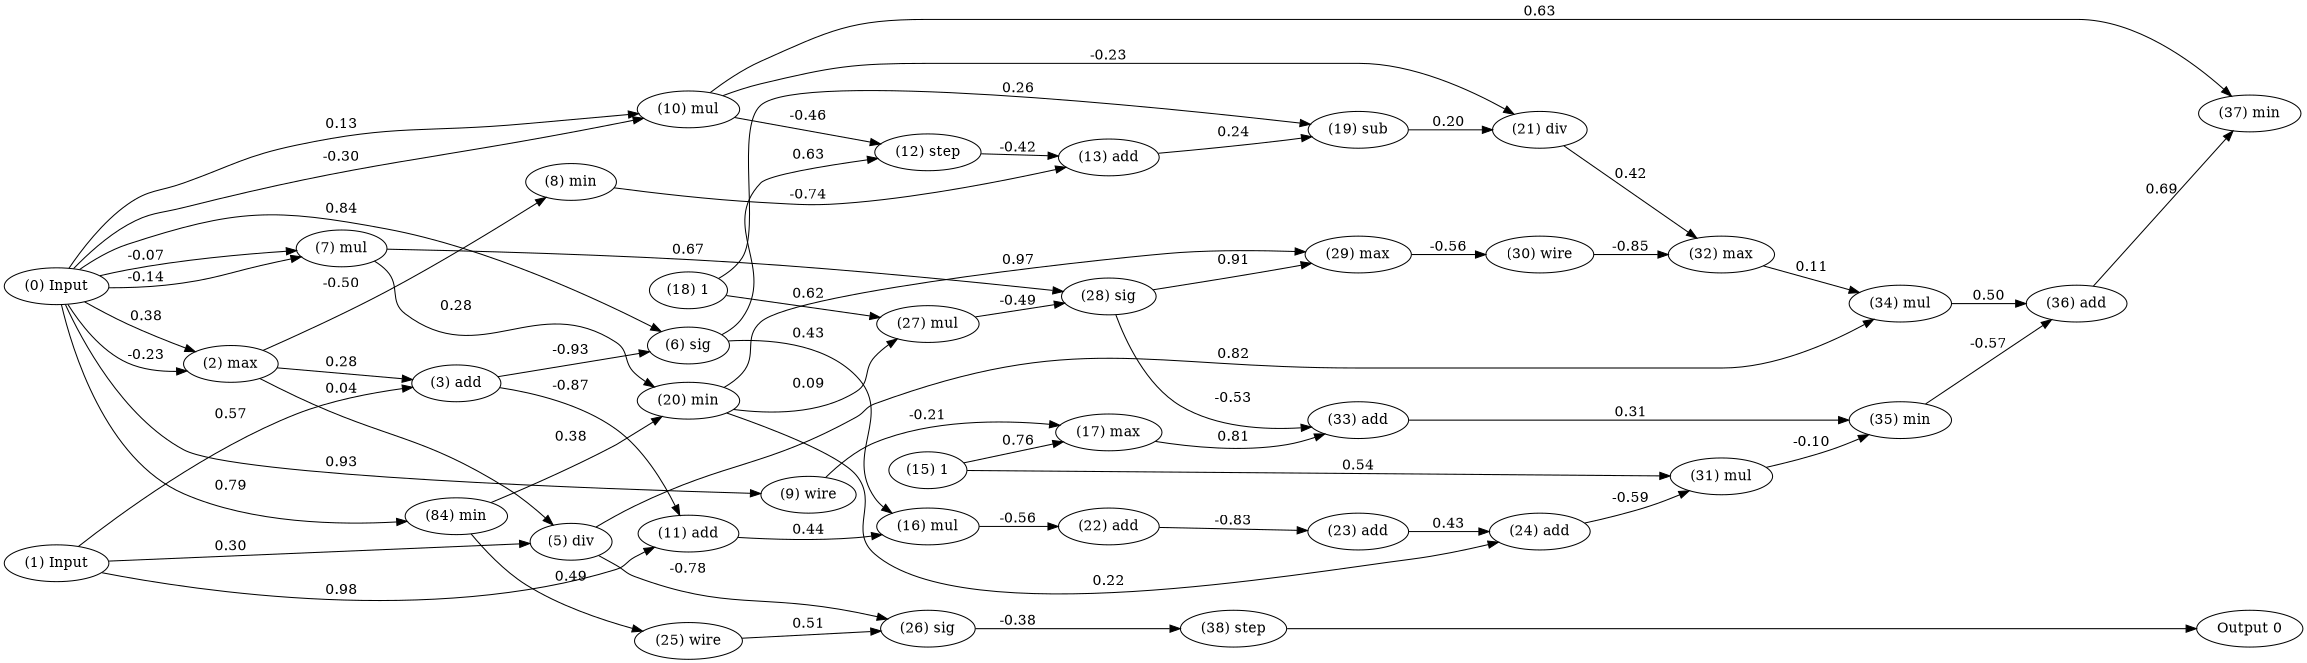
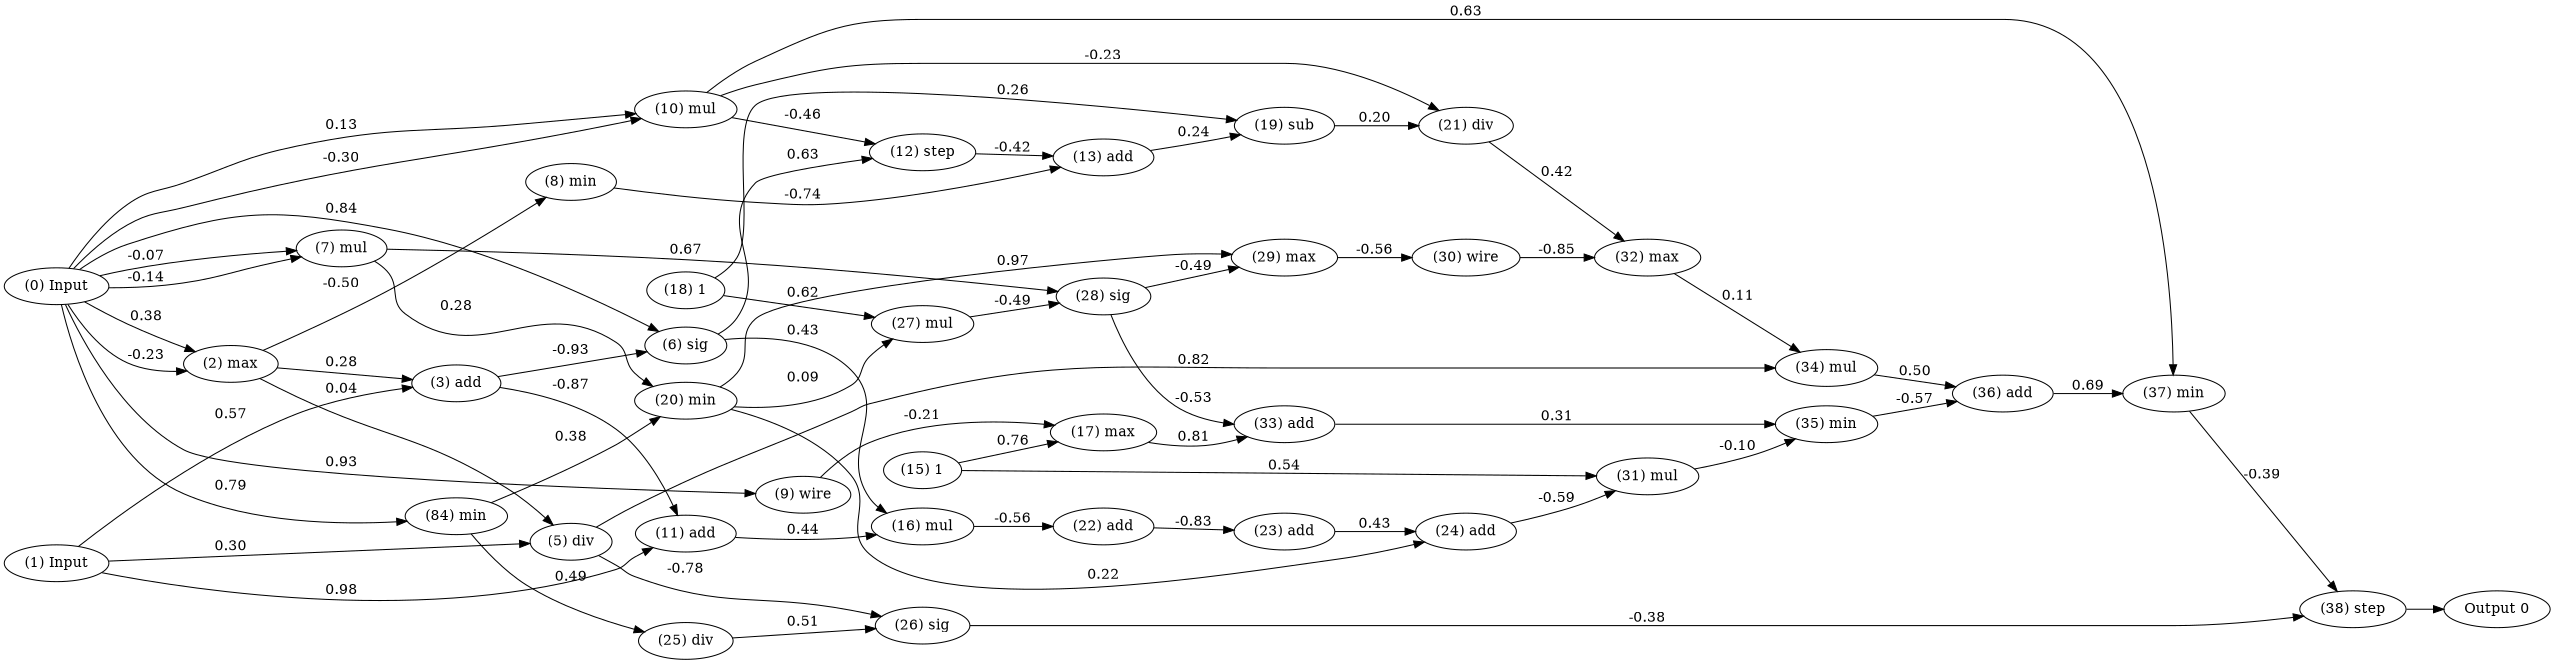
(1234, 260) -> (1194, 266)
none -> (2260, 497)
(688, 641) -> (686, 641)
